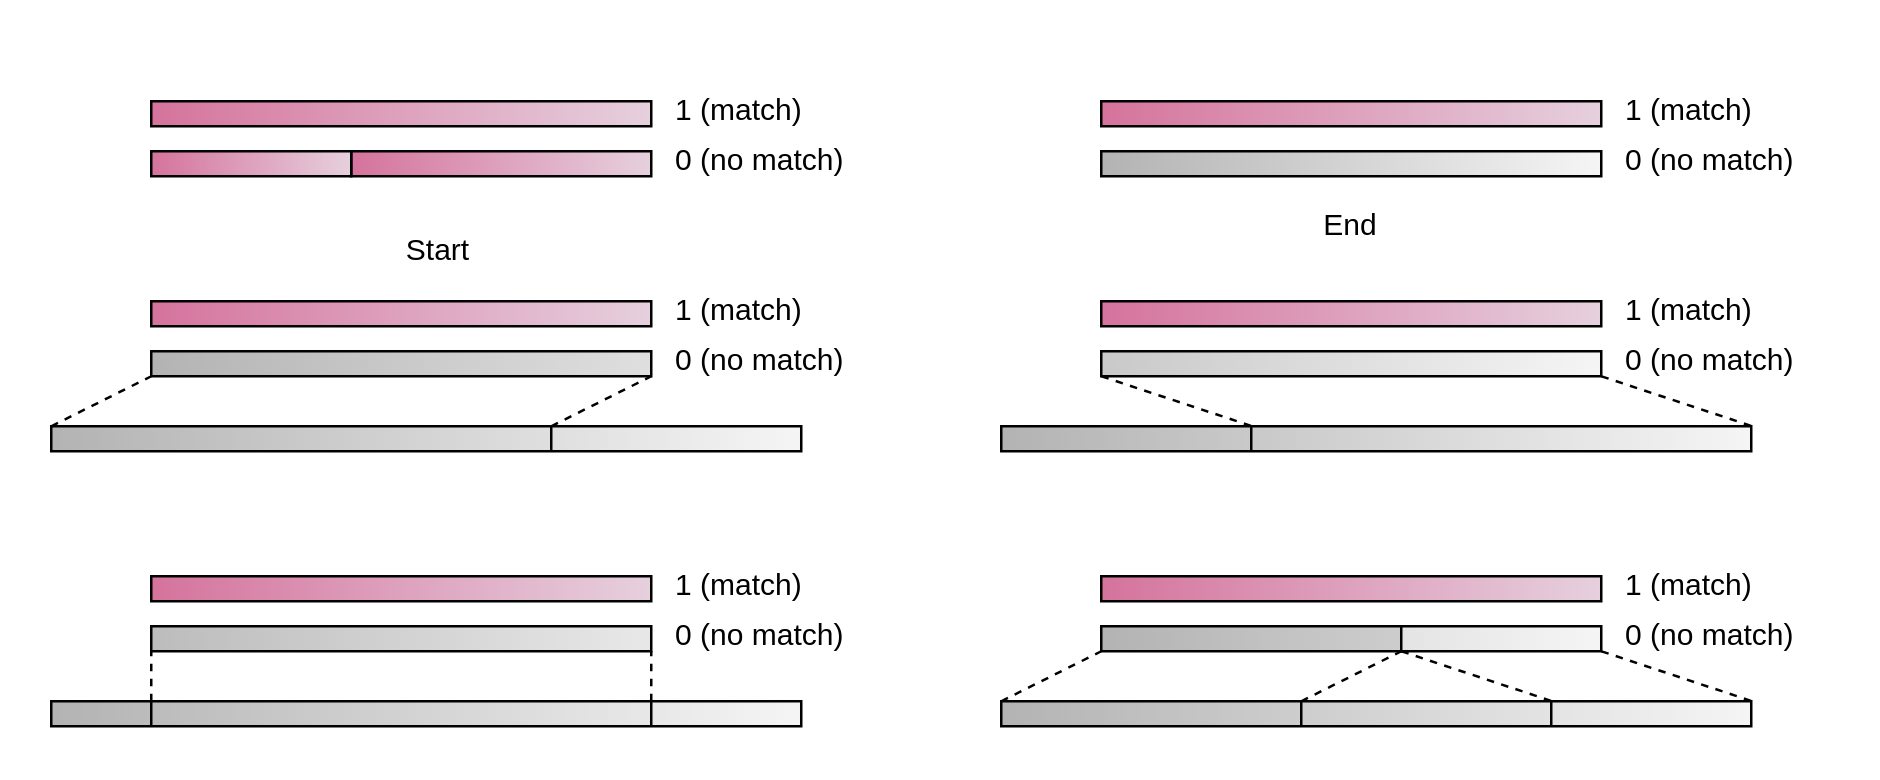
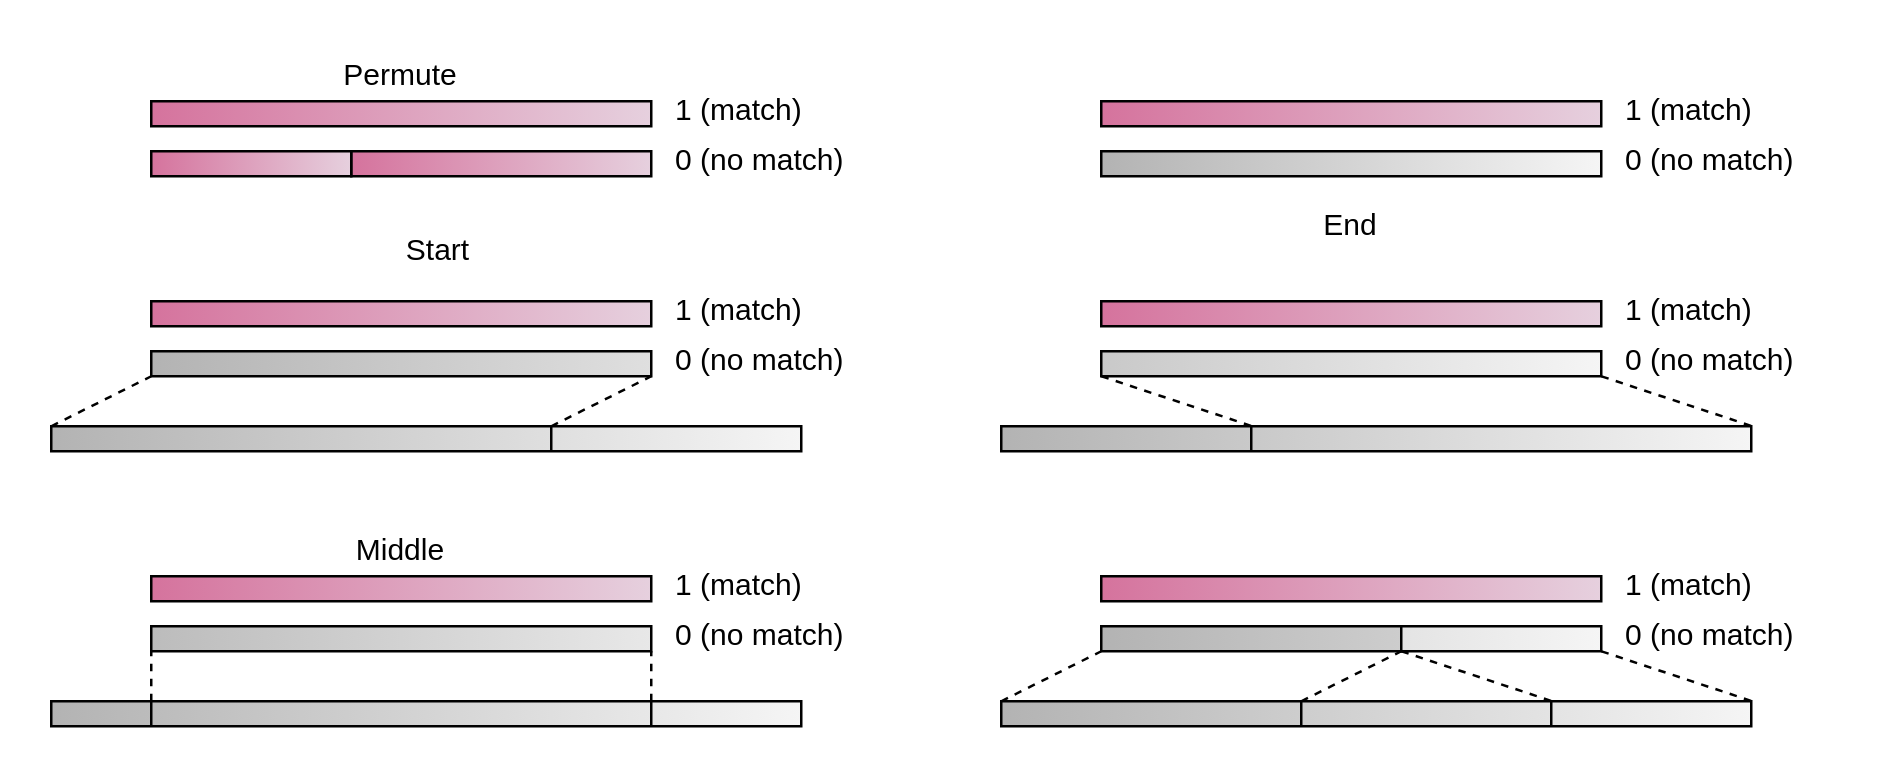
none -> (401, 76)
none -> (401, 551)
